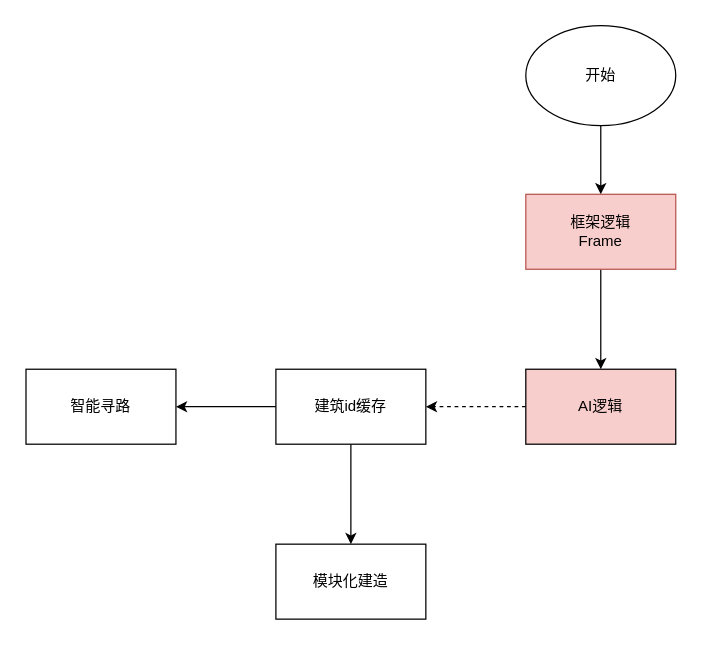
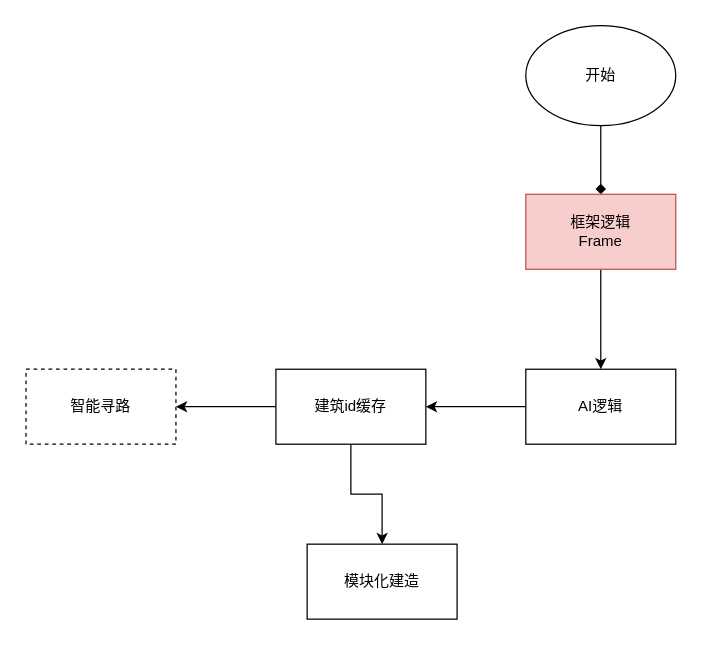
(601, 184) -> (601, 183)
(101, 407) -> (101, 407)
(479, 407) -> (479, 407)
(601, 407) -> (601, 407)
(351, 582) -> (382, 582)
